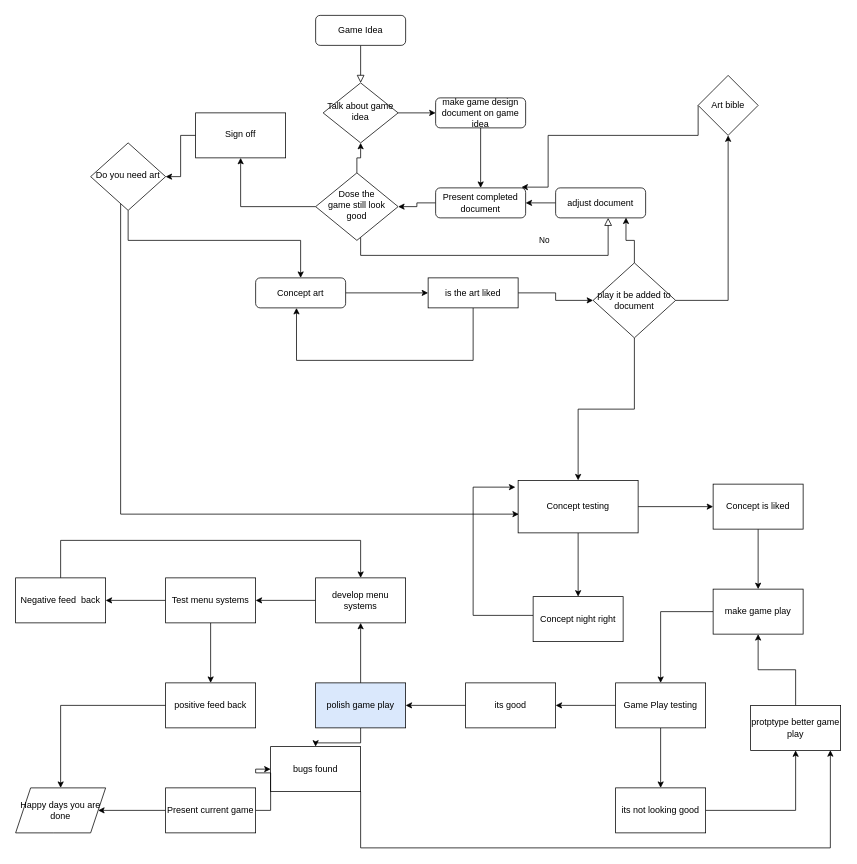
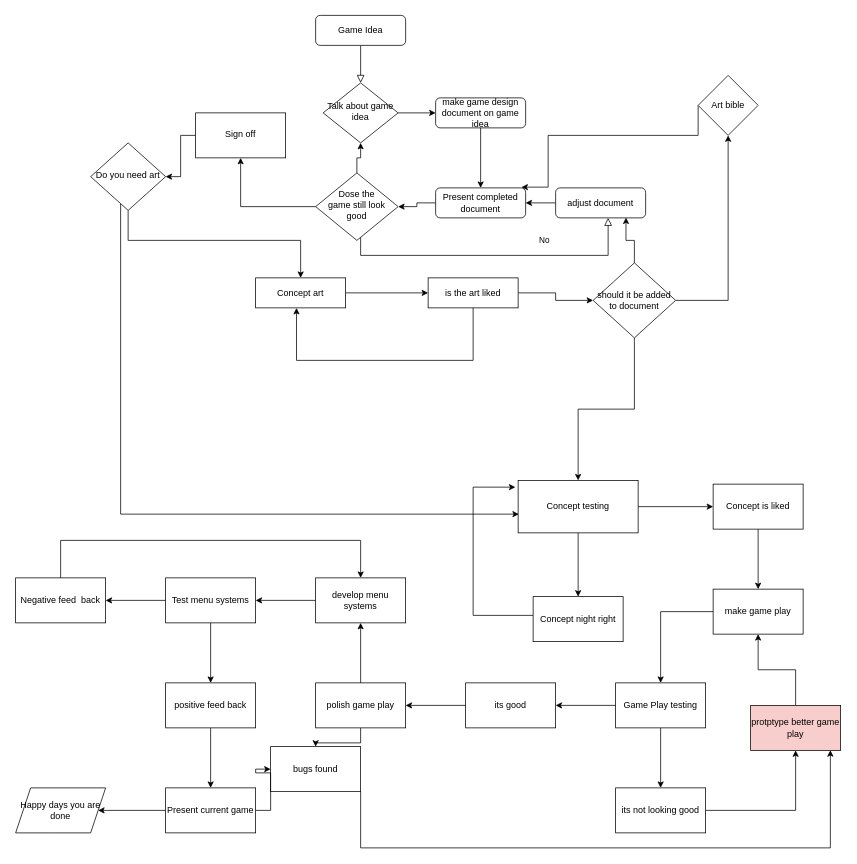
(300, 293) -> (300, 293)
(634, 300) -> (634, 300)
(74, 705) -> (210, 755)
(360, 705) -> (360, 705)
(795, 728) -> (795, 728)
